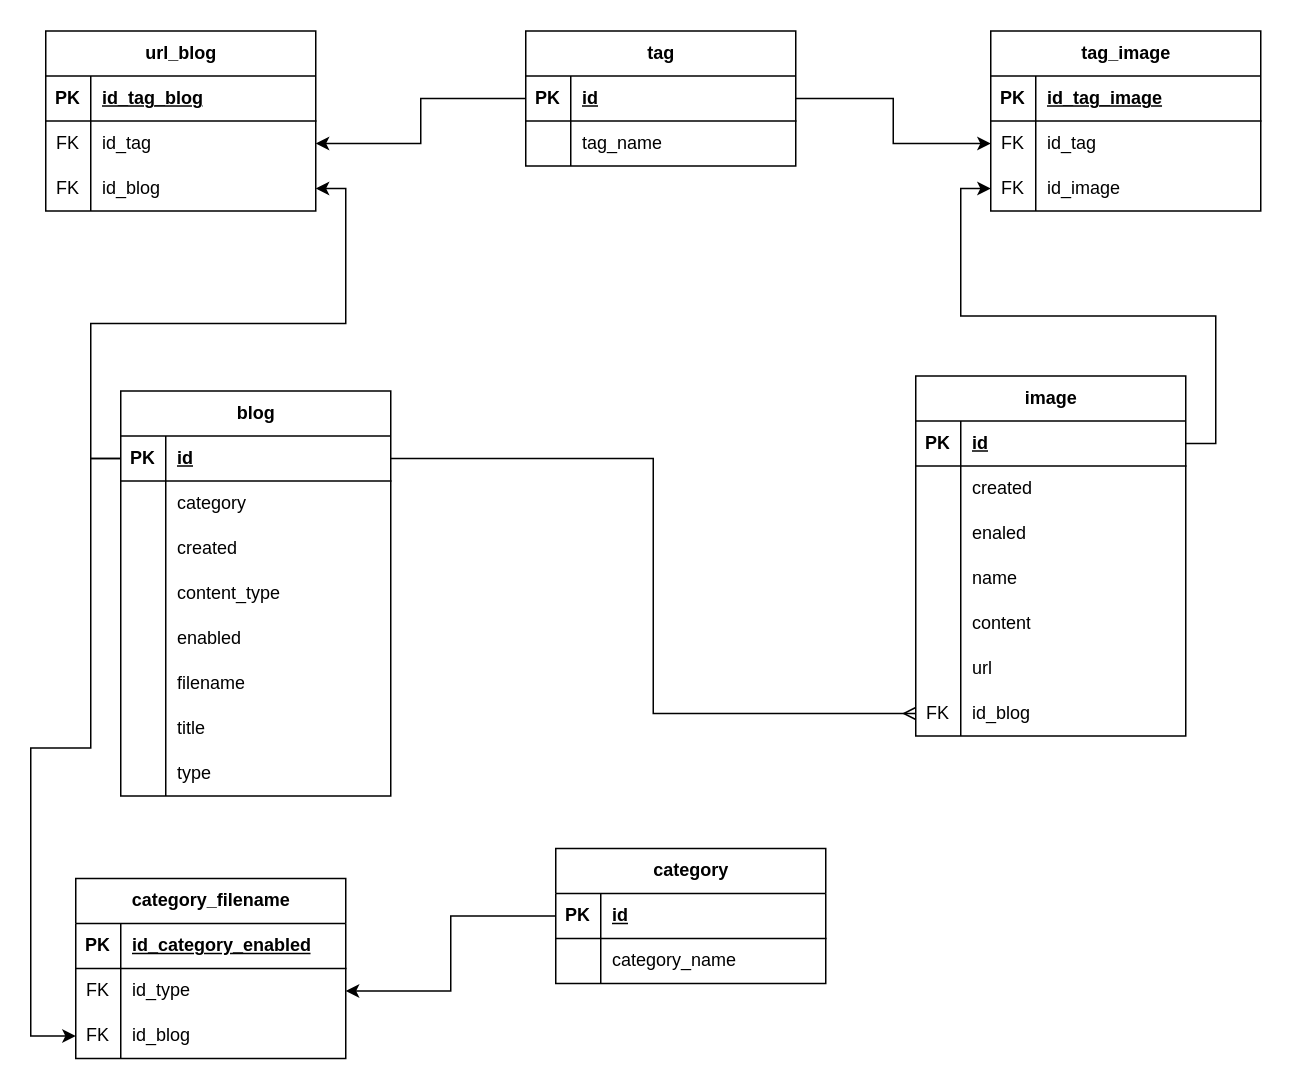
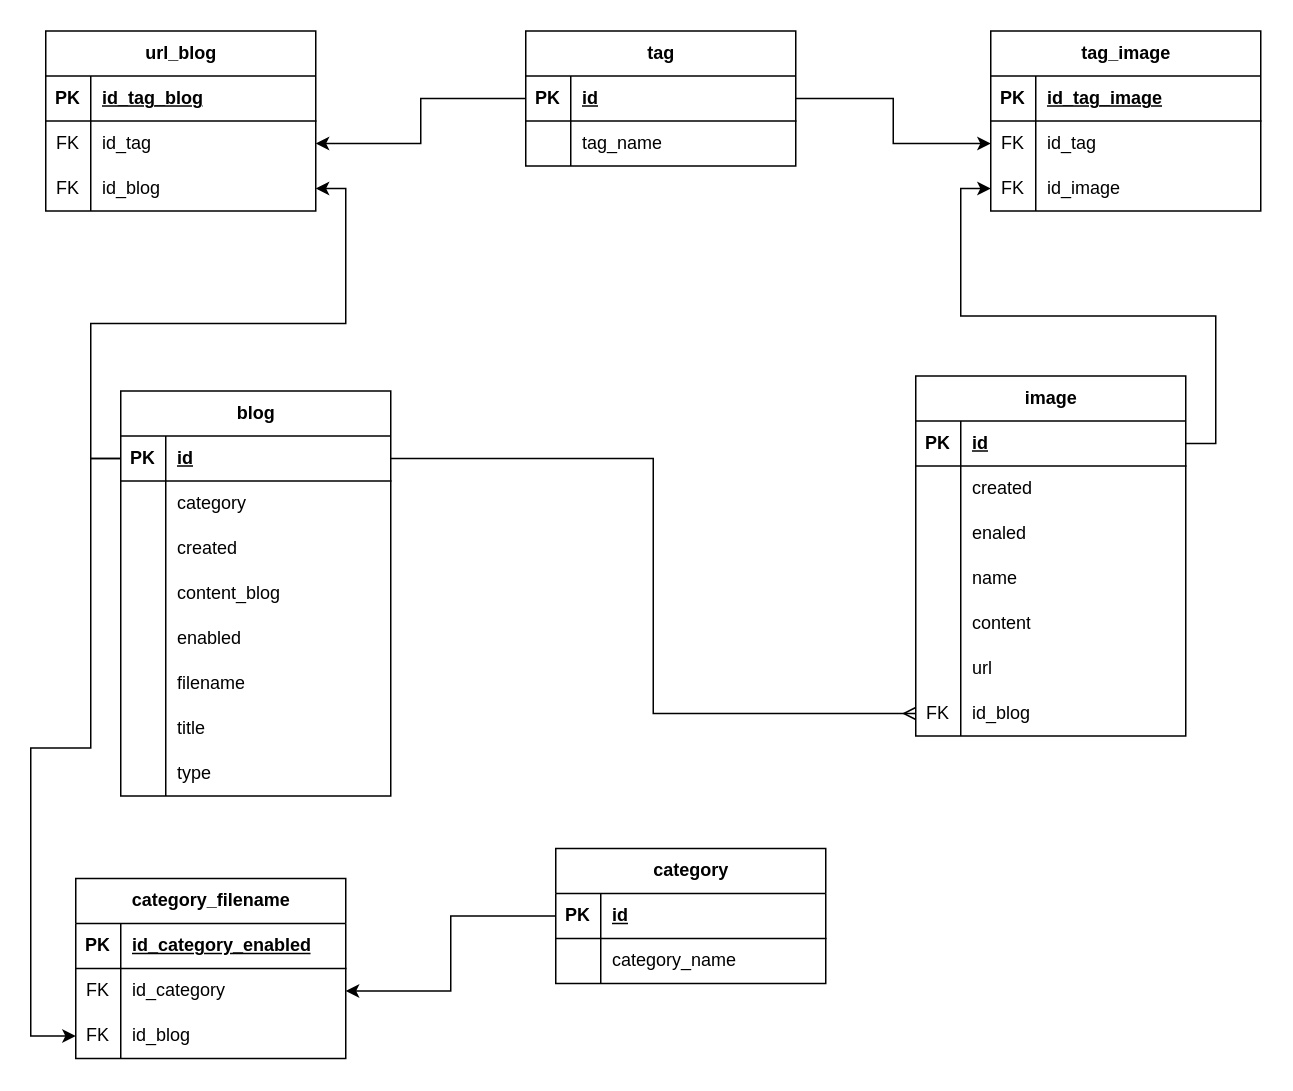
(238, 593) -> (236, 593)
(166, 991) -> (186, 991)
